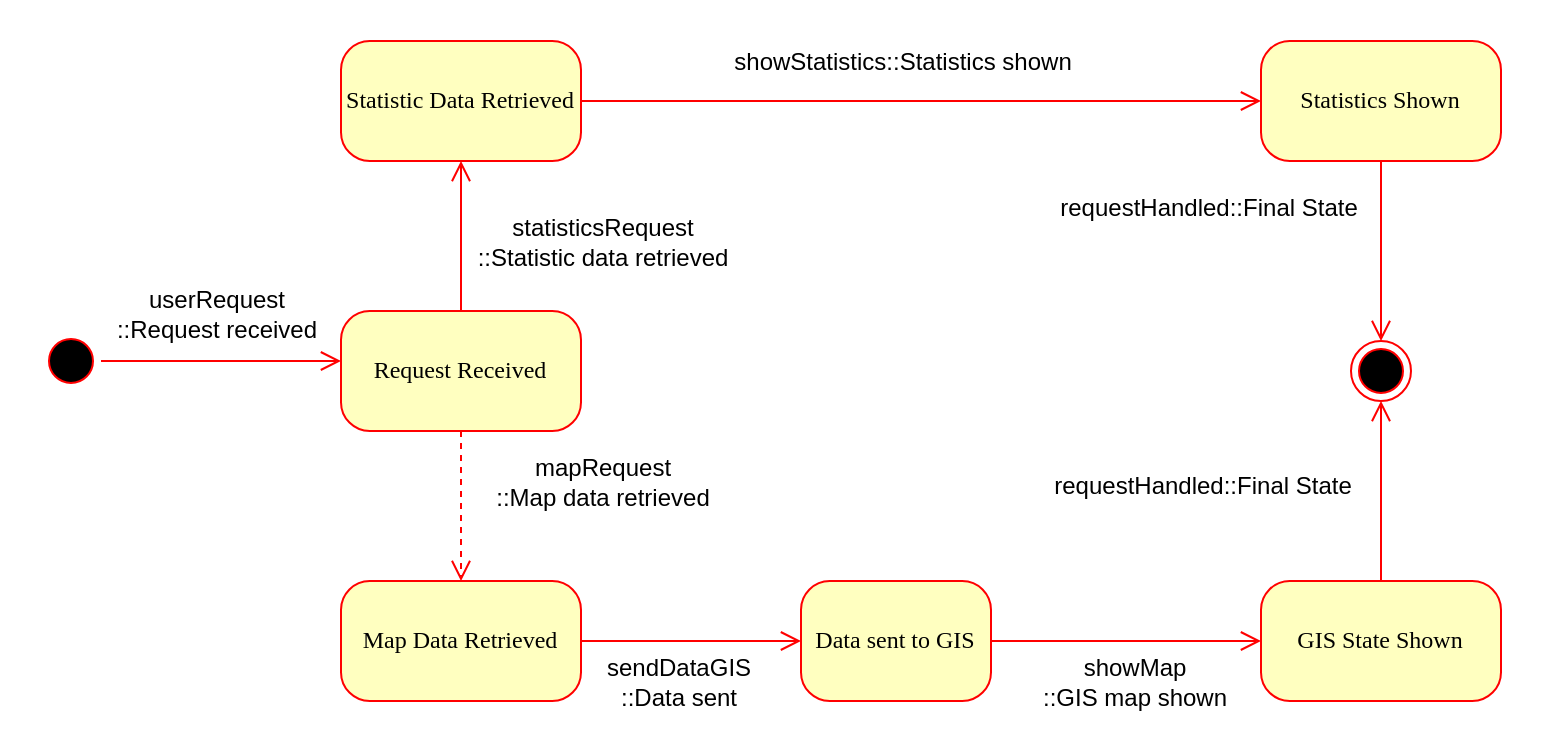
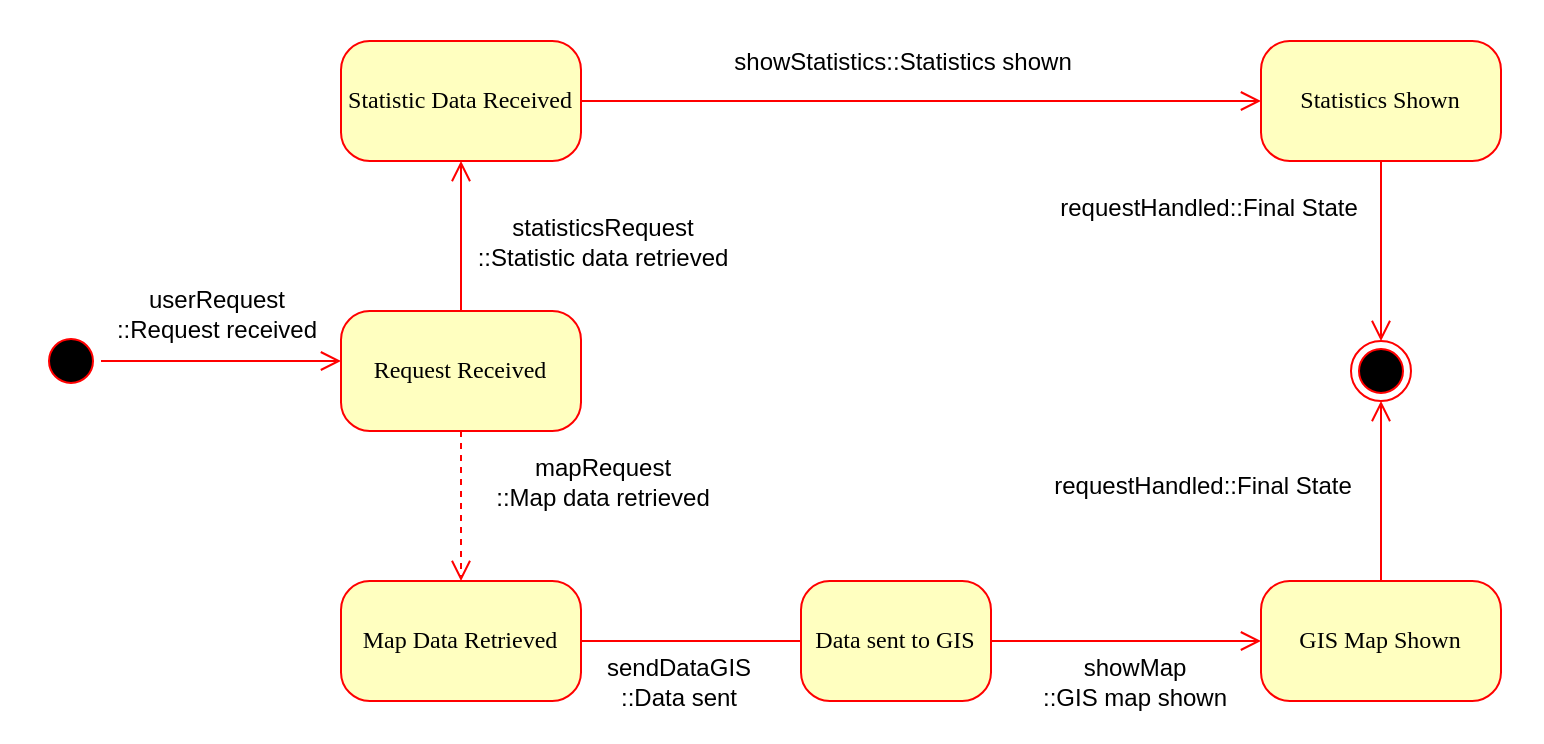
(461, 101) -> (461, 101)
(792, 641) -> (794, 641)
(1381, 641) -> (1381, 641)
